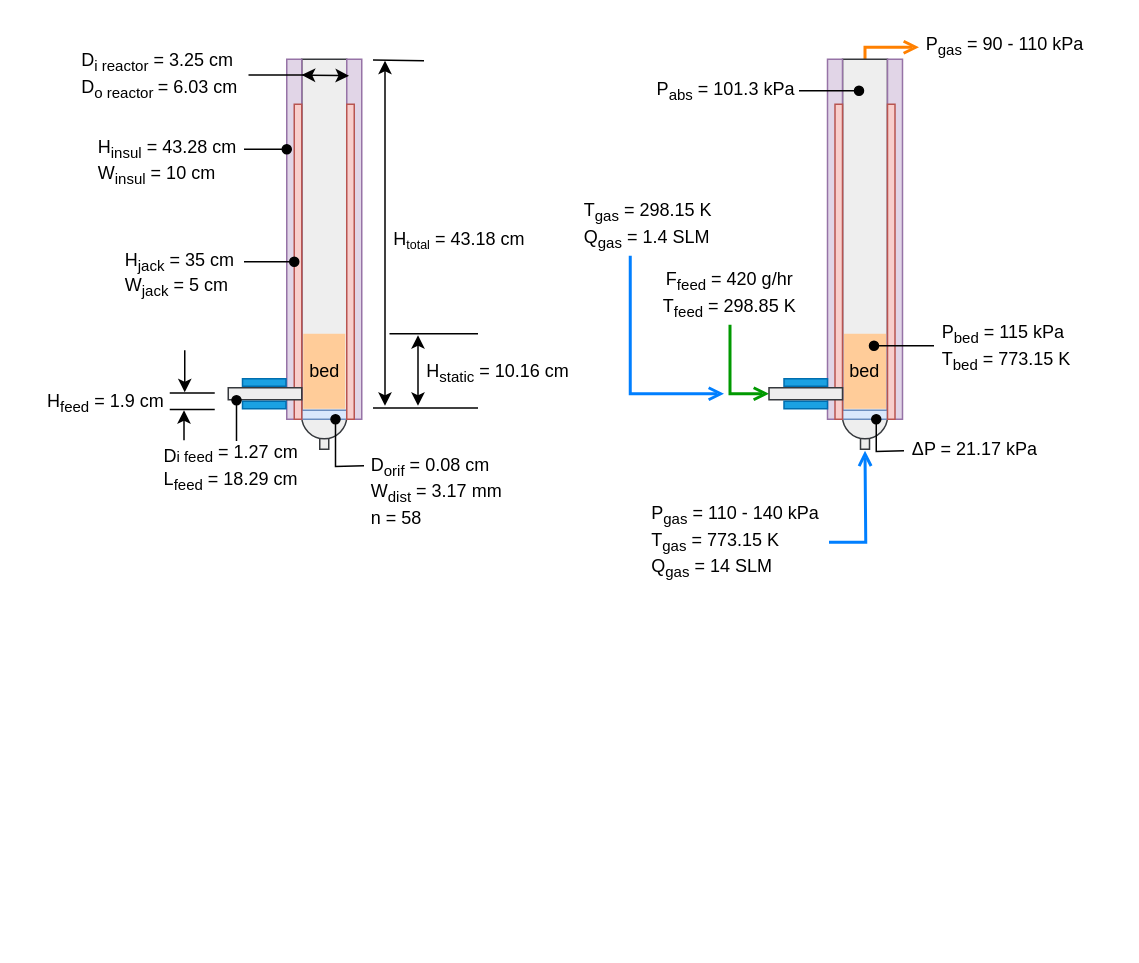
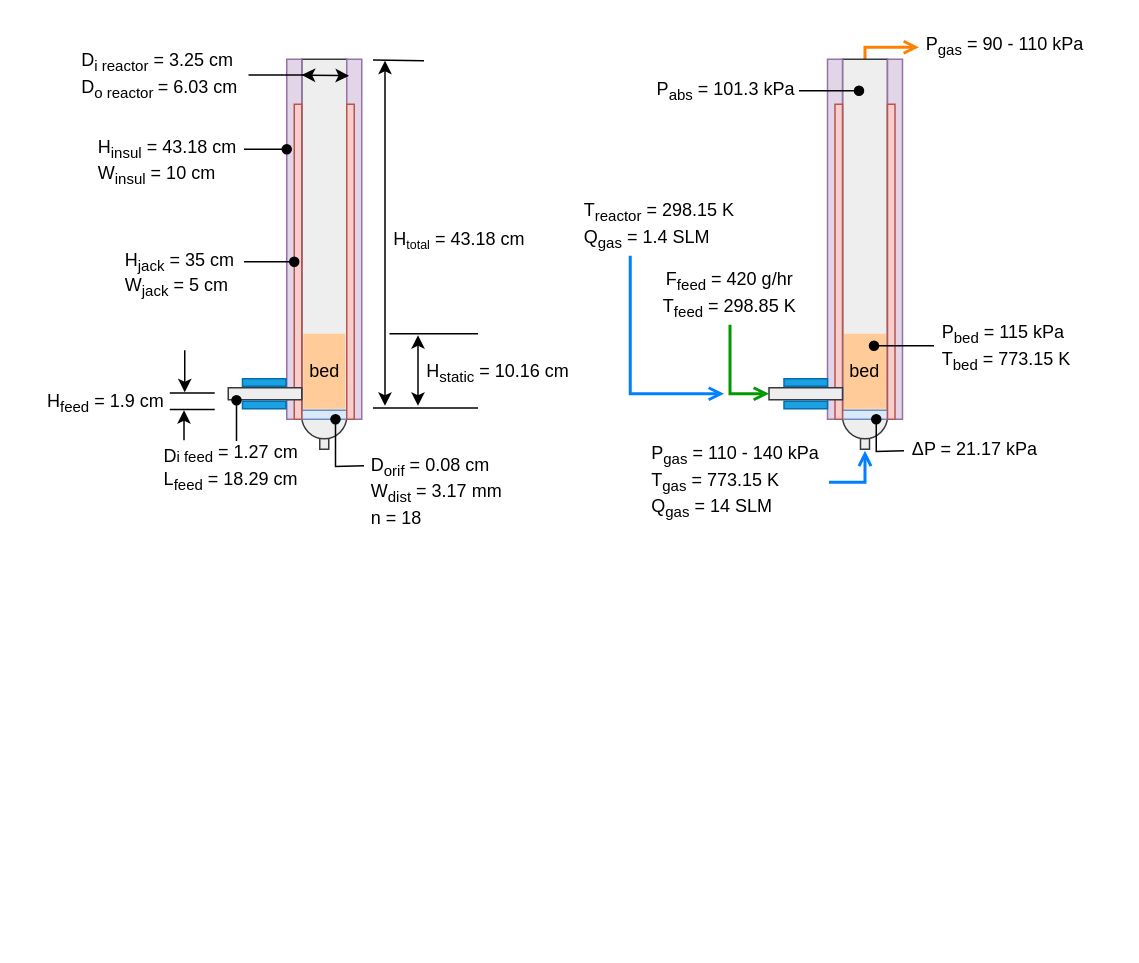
(172, 159) -> (172, 159)
(653, 230) -> (673, 230)
(437, 488) -> (437, 488)
(739, 542) -> (739, 482)
